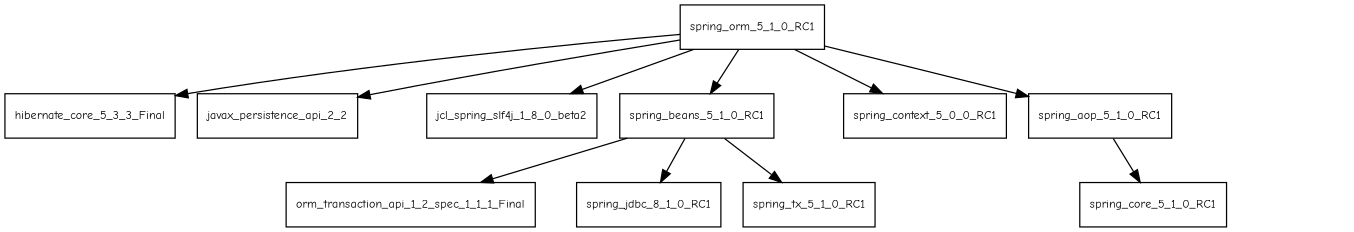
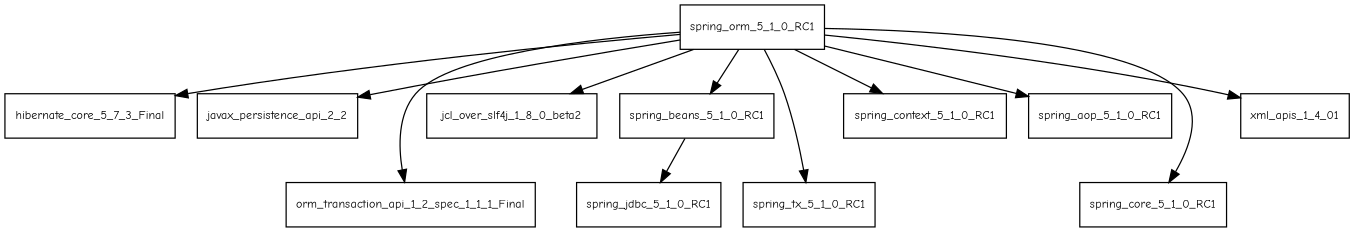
(90, 116) -> (90, 116)
(512, 116) -> (512, 116)
(925, 116) -> (925, 116)
none -> (1295, 116)
(1123, 155) -> (1050, 46)
(748, 157) -> (789, 108)
(560, 158) -> (479, 62)
(649, 205) -> (649, 205)
